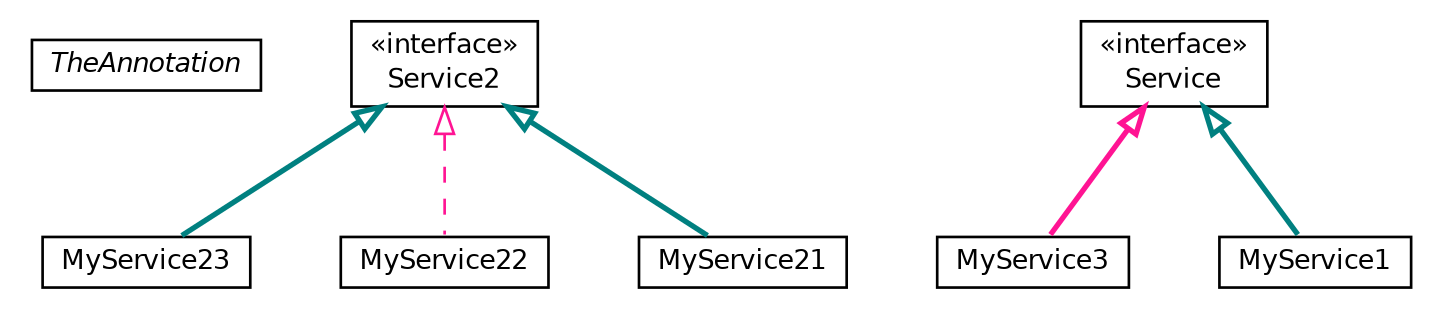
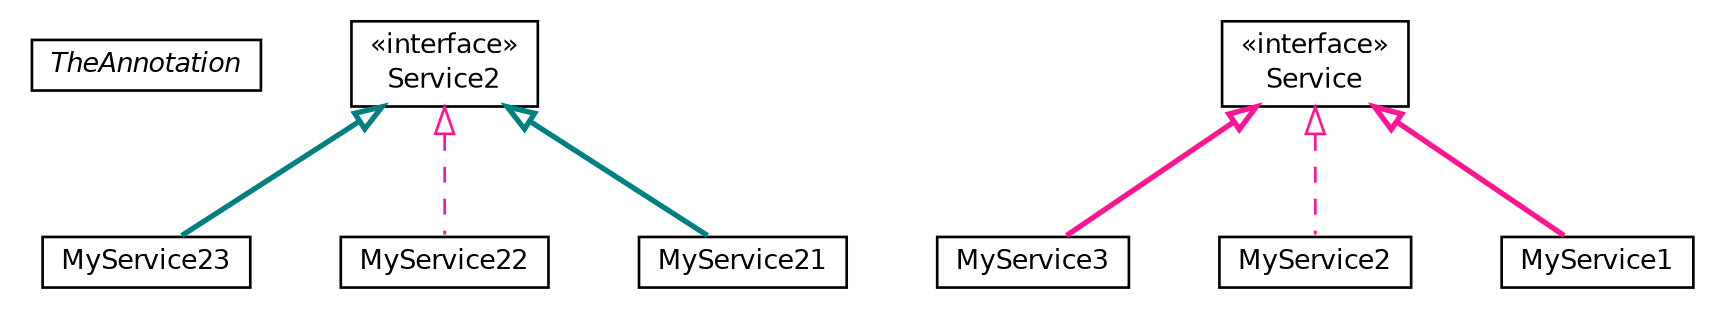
(1259, 182) -> (1481, 179)
none -> (1315, 261)
